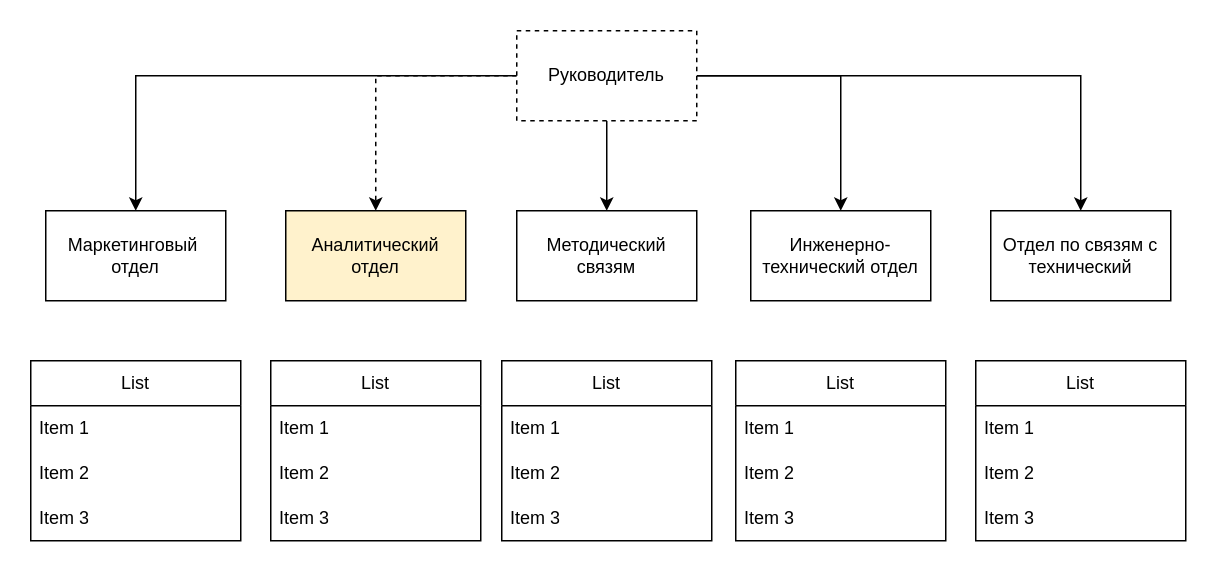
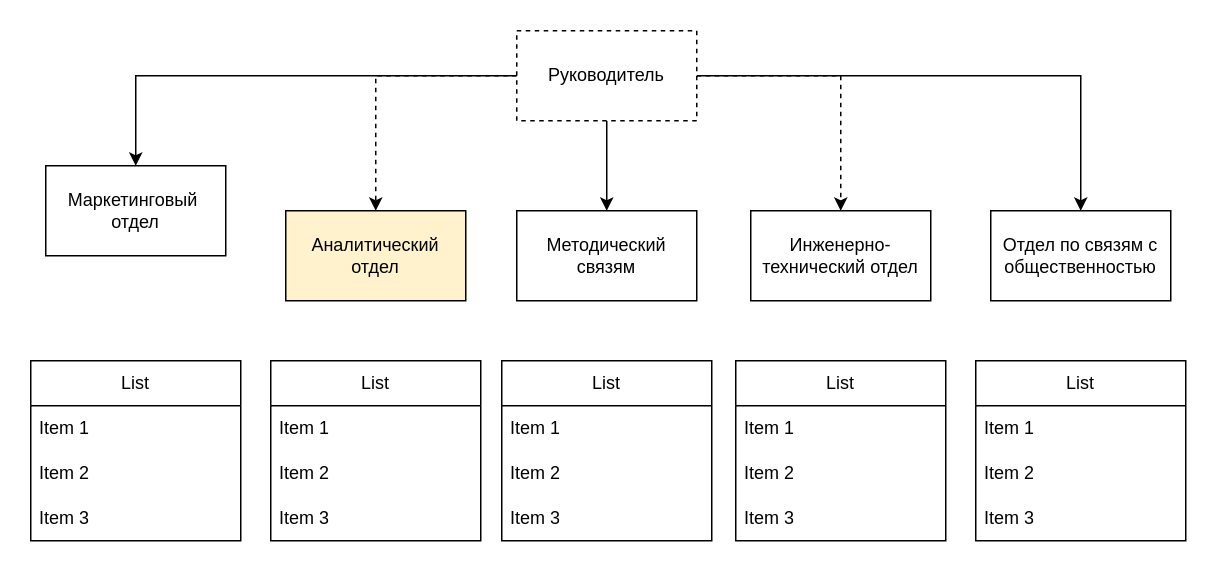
(841, 139) -> (841, 139)
(136, 256) -> (136, 211)
(1081, 256) -> (1081, 256)
